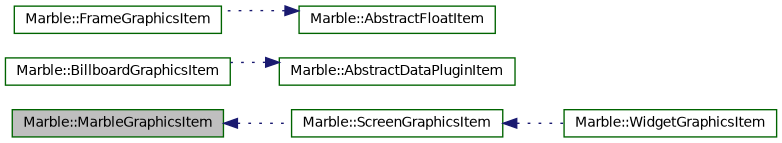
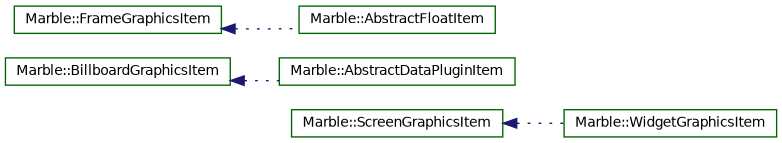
(253, 11) -> (267, 29)
(248, 62) -> (262, 81)
(118, 123) -> none
